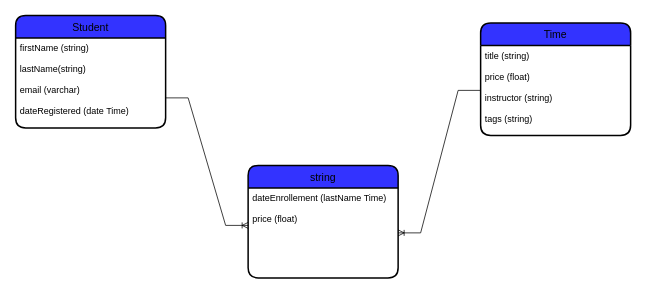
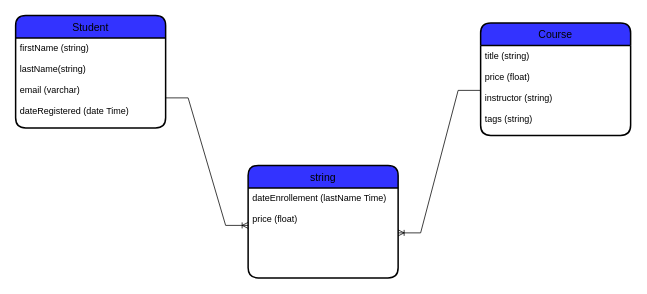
(555, 35) -> (555, 35)
